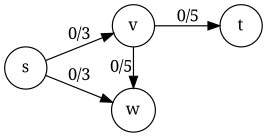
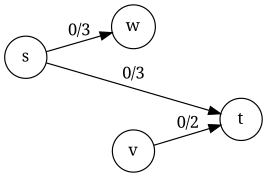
(188, 17) -> (188, 123)
(74, 49) -> (128, 87)
(133, 61) -> none
